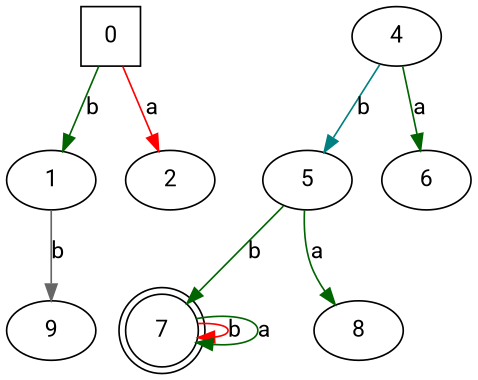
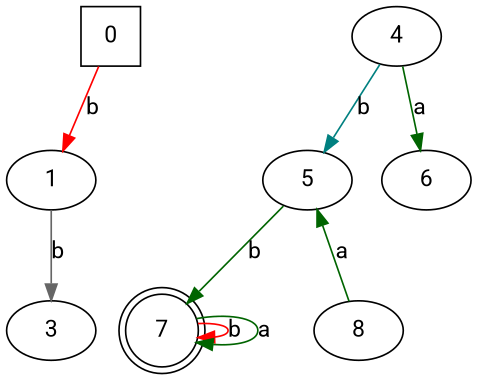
(84, 101) -> (84, 101)
(170, 180) -> none
(307, 253) -> (336, 263)
(51, 331) -> (51, 331)
